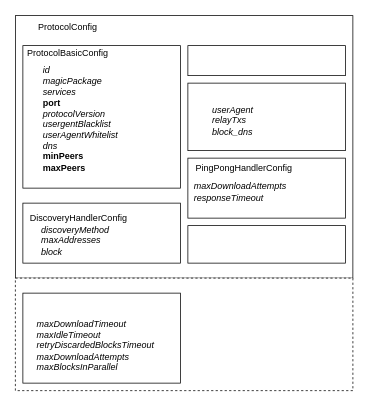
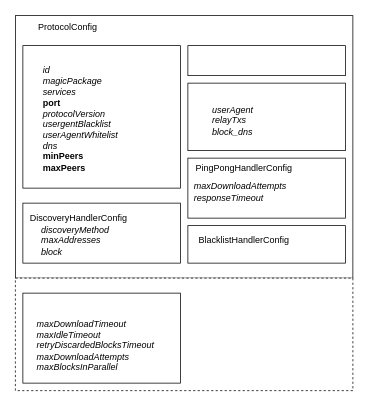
(68, 53) -> none
none -> (244, 240)
